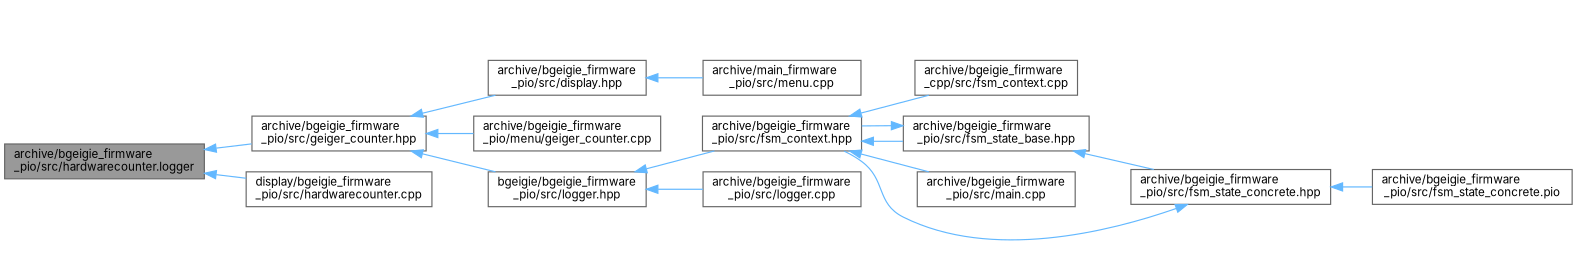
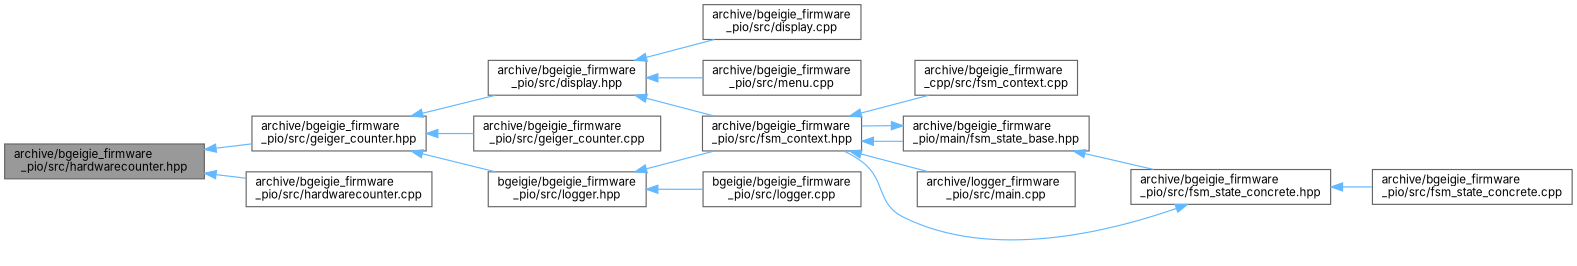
none -> (782, 22)
(782, 78) -> (782, 78)
none -> (680, 107)
(567, 134) -> (567, 134)
(996, 134) -> (996, 134)
(104, 161) -> (104, 161)
(1472, 187) -> (1472, 187)
(339, 189) -> (339, 189)
(782, 189) -> (782, 189)
(996, 189) -> (996, 189)
